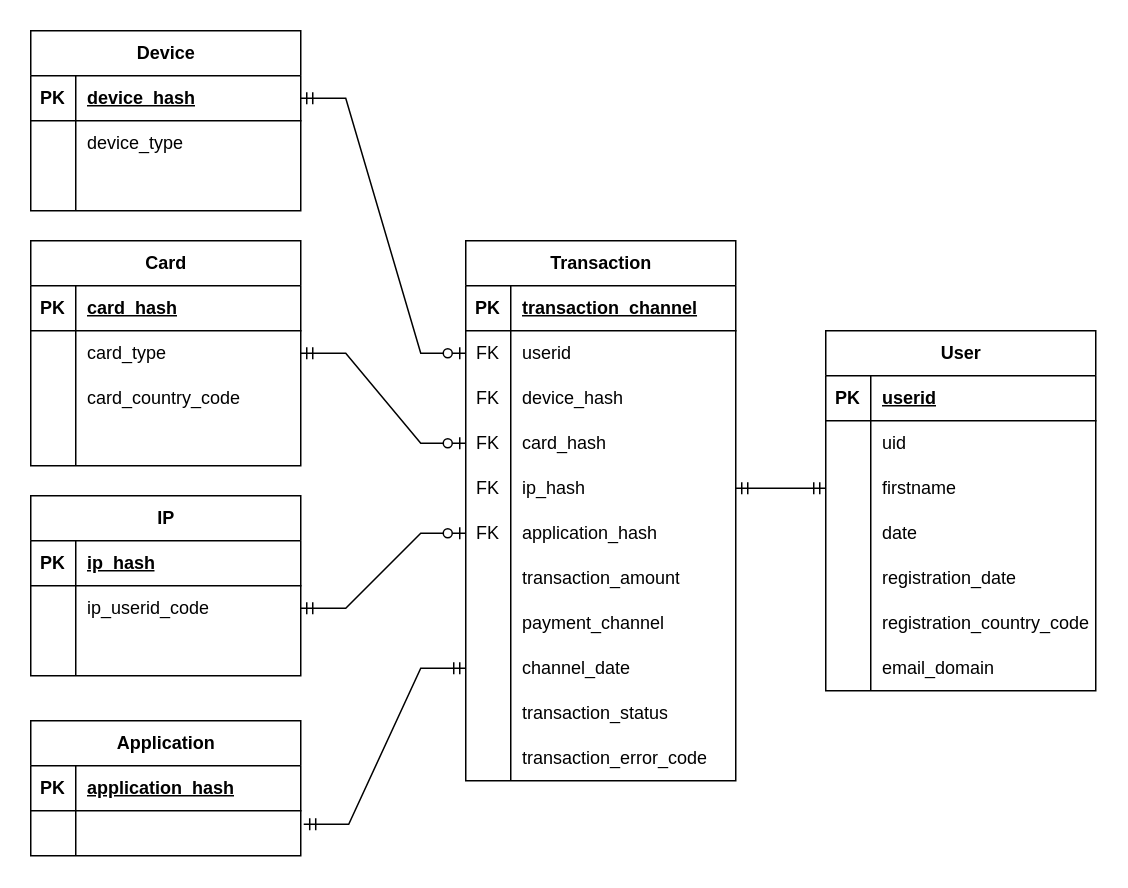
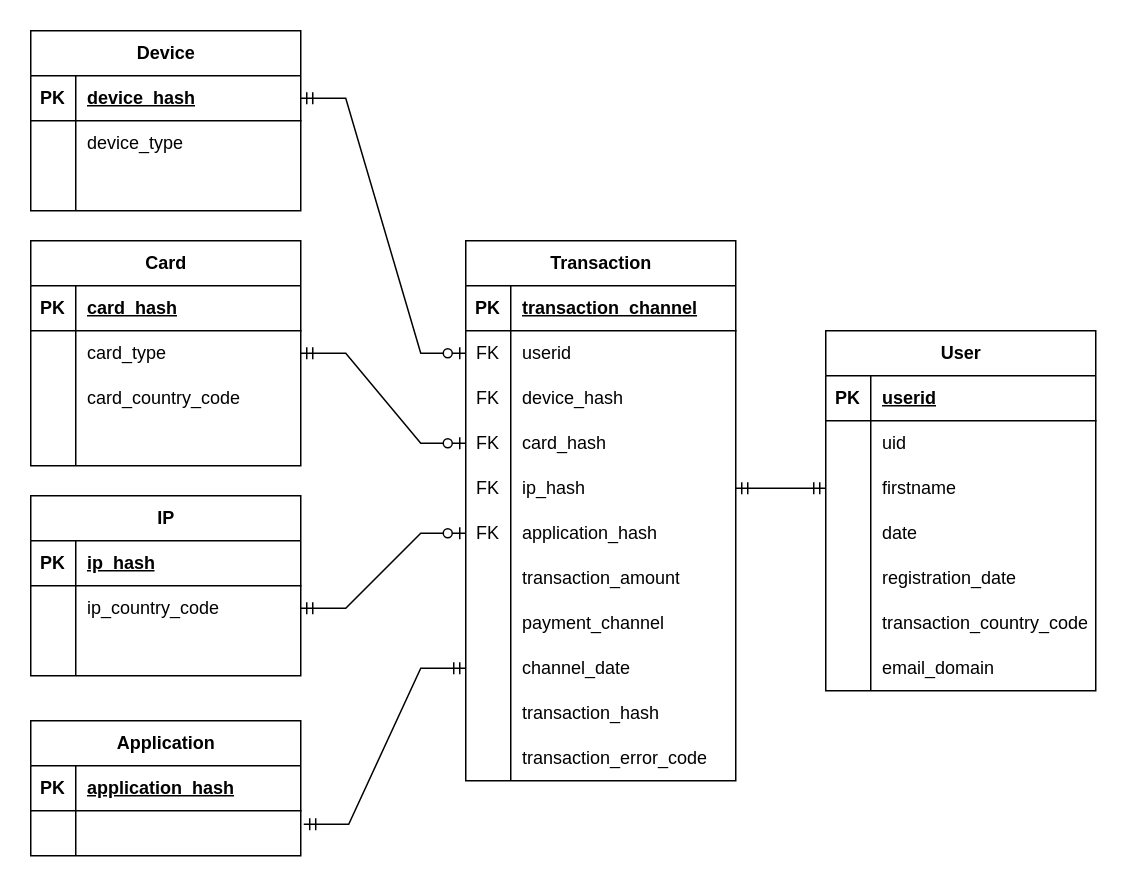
(154, 608) -> (161, 608)
(989, 623) -> (989, 623)
(611, 713) -> (601, 713)
